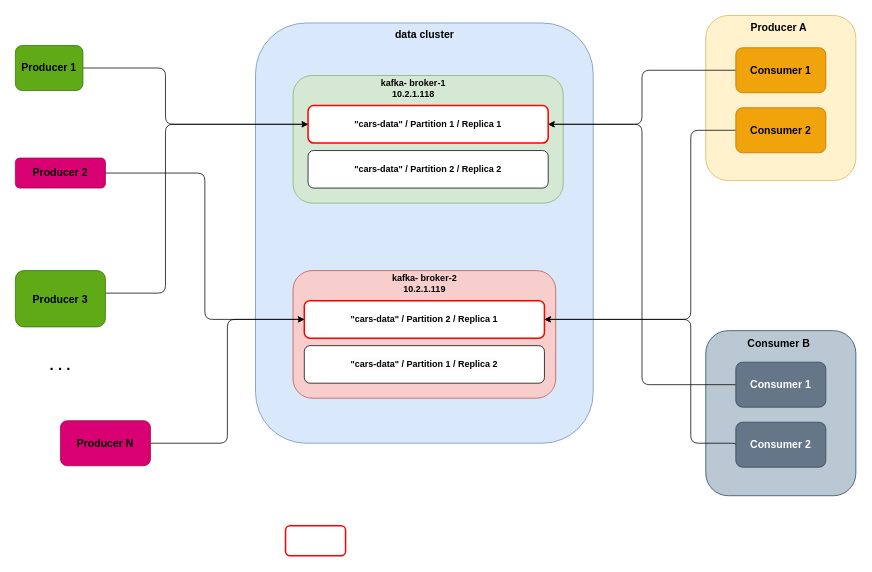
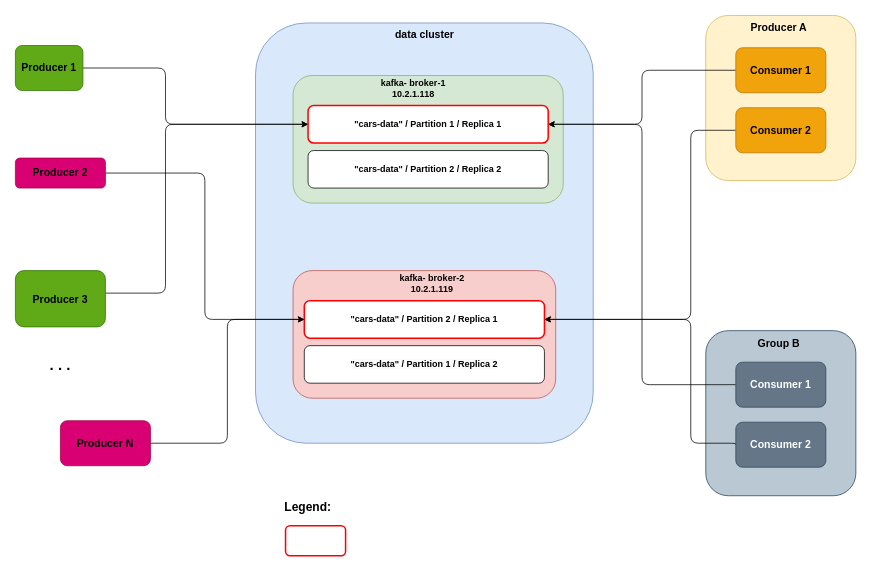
(424, 283) -> (432, 283)
(779, 343) -> (779, 343)
none -> (308, 507)
